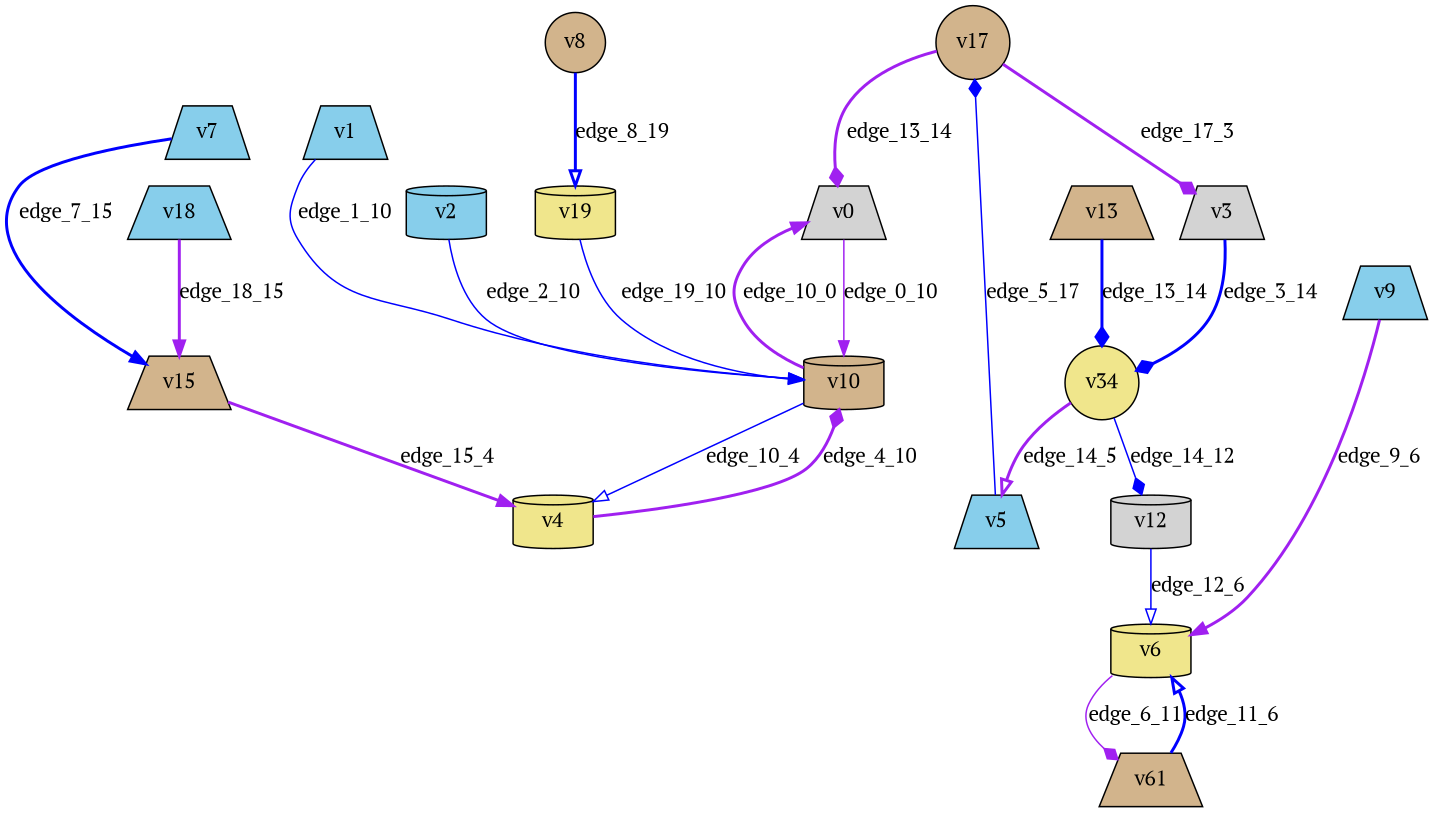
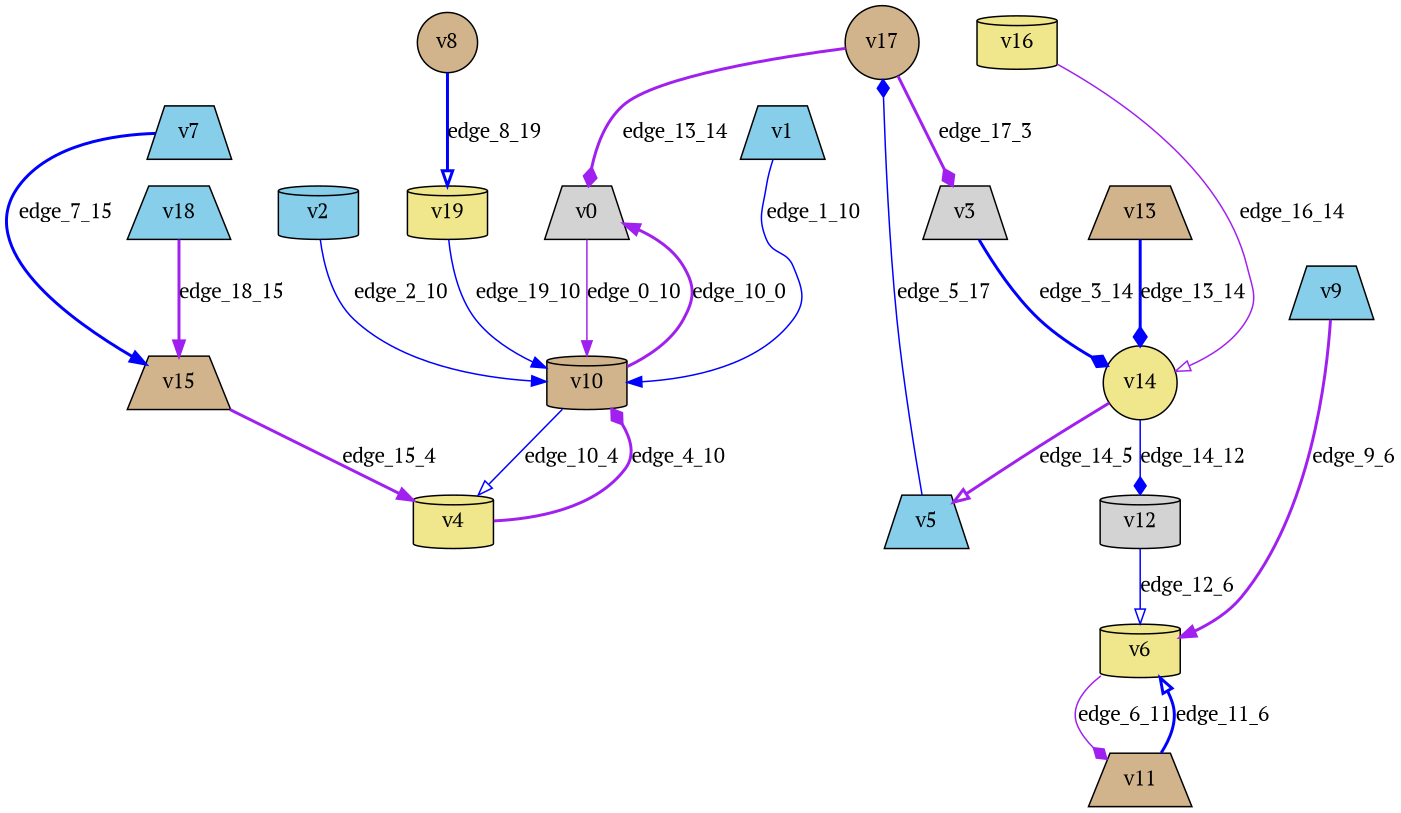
none -> (1017, 43)
(1102, 383) -> (1140, 383)
(1151, 780) -> (1140, 780)
